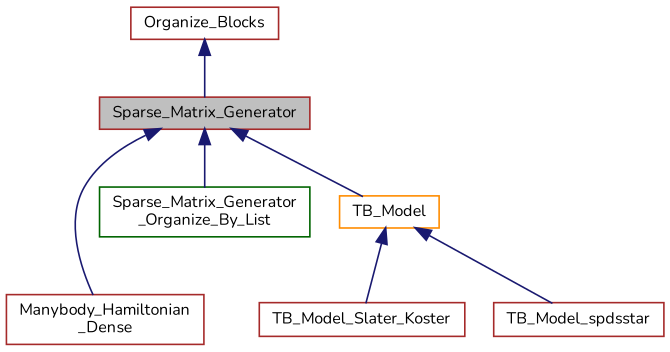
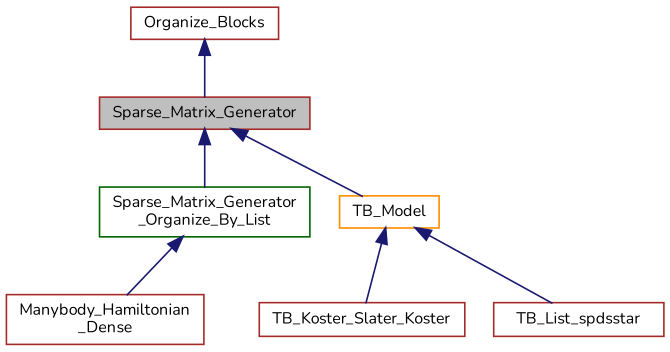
(78, 201) -> (149, 272)
(362, 320) -> (362, 320)
(579, 320) -> (579, 320)
